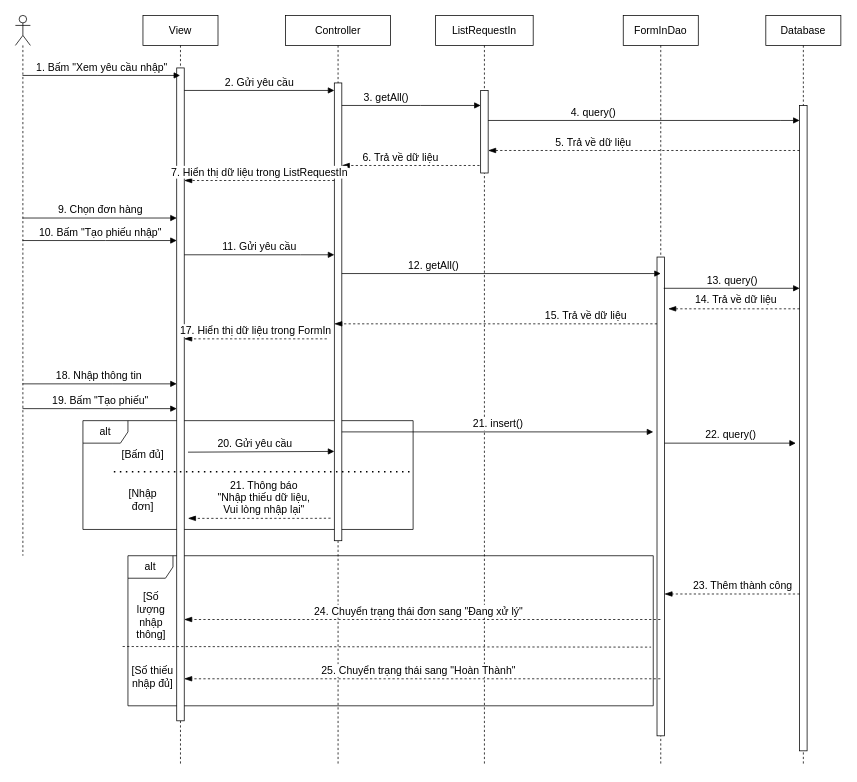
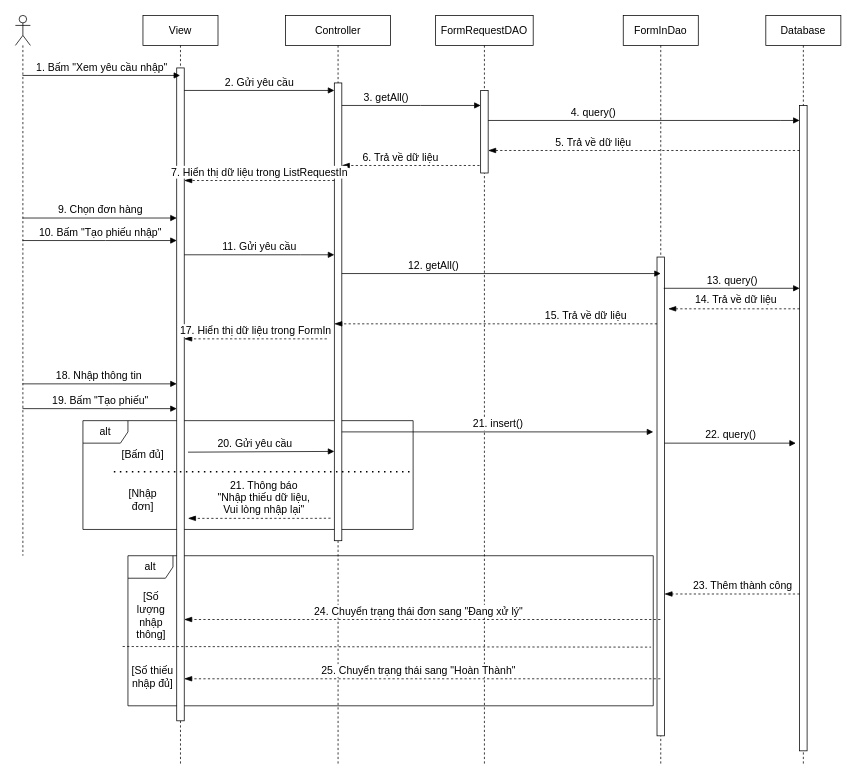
(484, 30) -> (484, 30)
